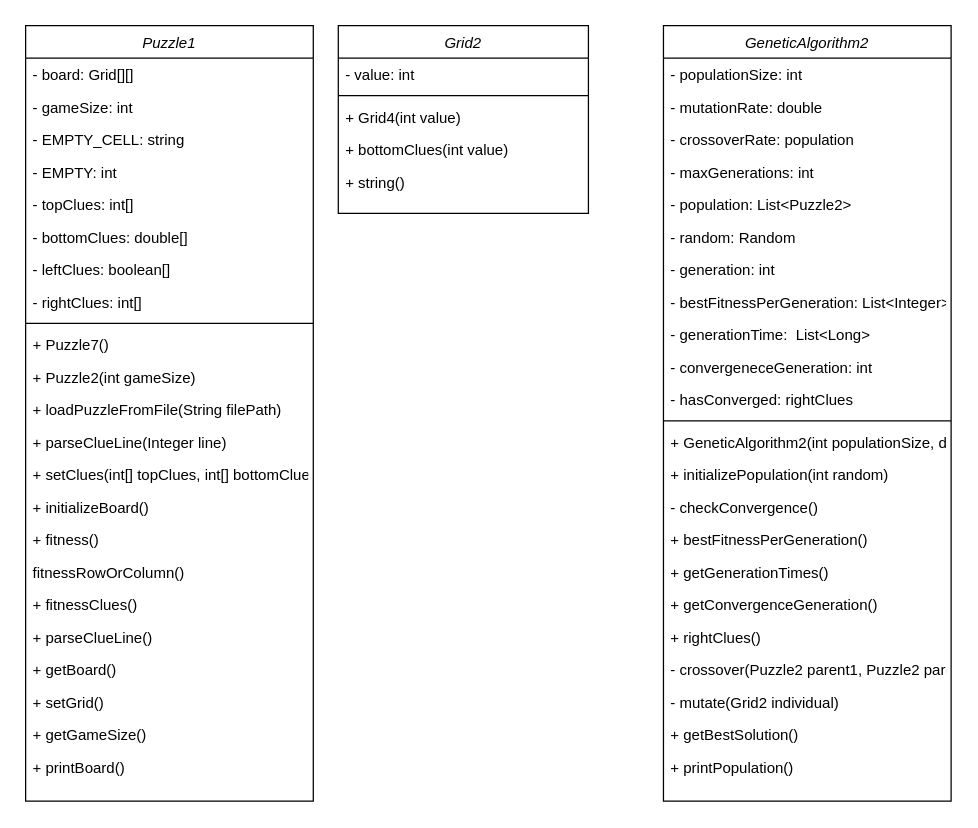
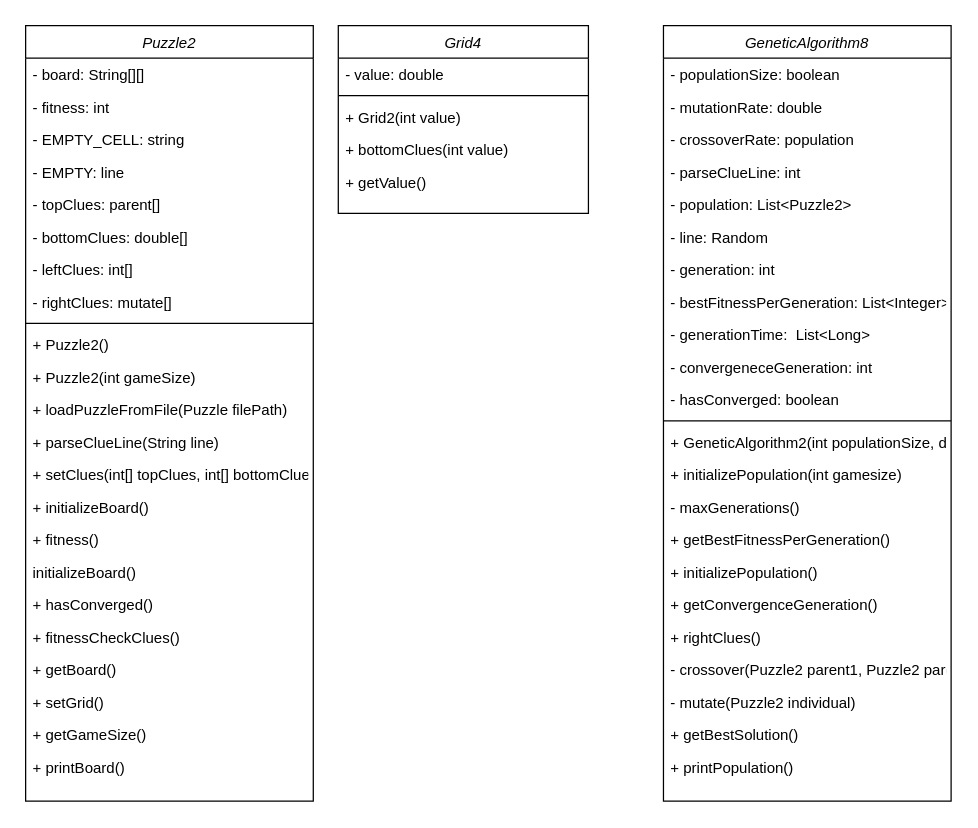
(169, 43) -> (169, 43)
(463, 43) -> (463, 43)
(806, 43) -> (806, 43)
(96, 75) -> (105, 75)
(386, 75) -> (398, 75)
(745, 75) -> (761, 75)
(86, 108) -> (82, 108)
(411, 118) -> (411, 118)
(75, 173) -> (77, 173)
(748, 173) -> (742, 173)
(383, 183) -> (392, 183)
(94, 205) -> (109, 205)
(731, 238) -> (719, 238)
(113, 270) -> (96, 270)
(101, 303) -> (115, 303)
(75, 345) -> (75, 345)
(769, 400) -> (759, 400)
(170, 410) -> (170, 410)
(143, 443) -> (136, 443)
(793, 475) -> (800, 475)
(752, 508) -> (742, 508)
(782, 540) -> (794, 540)
(113, 573) -> (94, 573)
(757, 573) -> (755, 573)
(94, 605) -> (98, 605)
(98, 638) -> (115, 638)
(766, 703) -> (774, 703)
